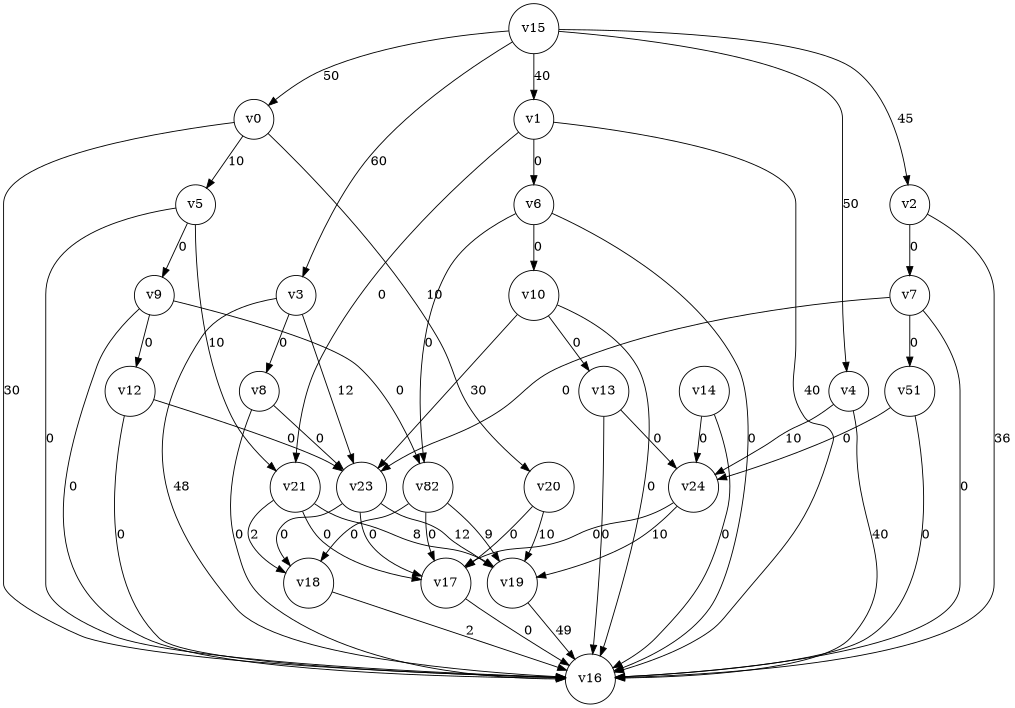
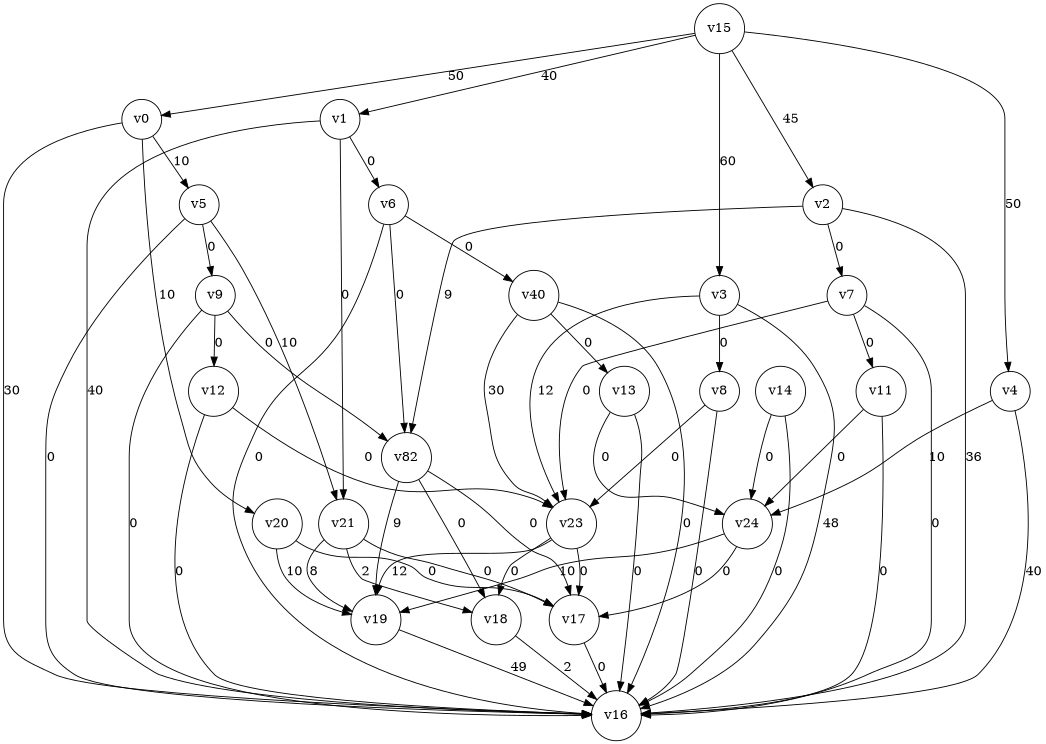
none -> (533, 223)
(534, 295) -> (534, 295)
(910, 391) -> (881, 391)
